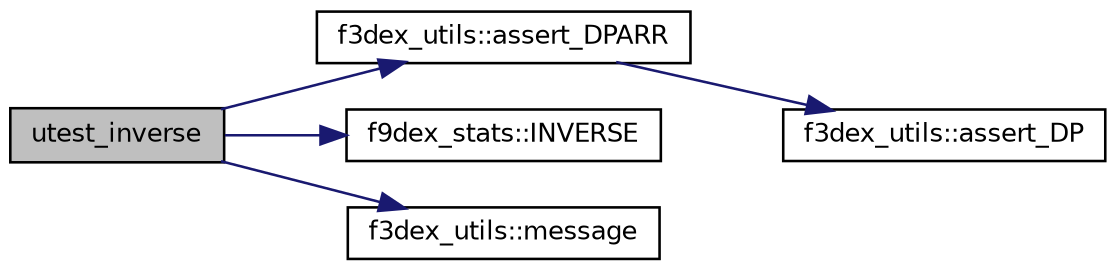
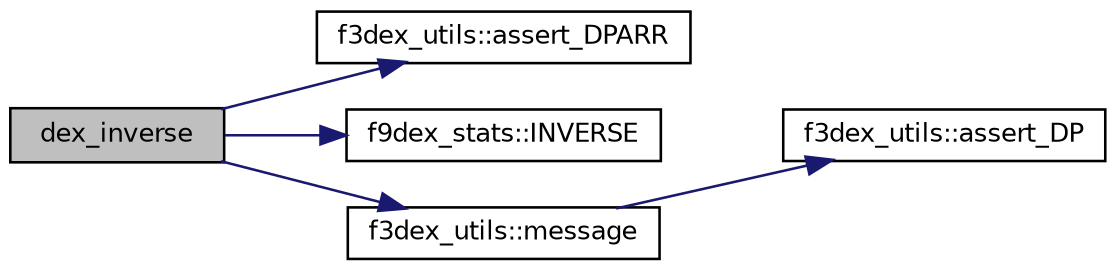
(712, 84) -> (712, 187)
(117, 135) -> (117, 135)
